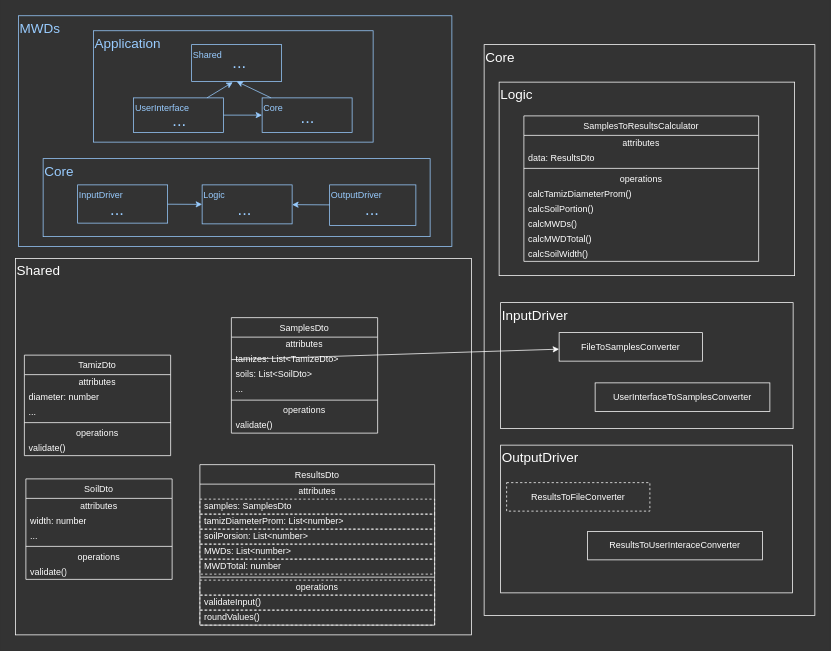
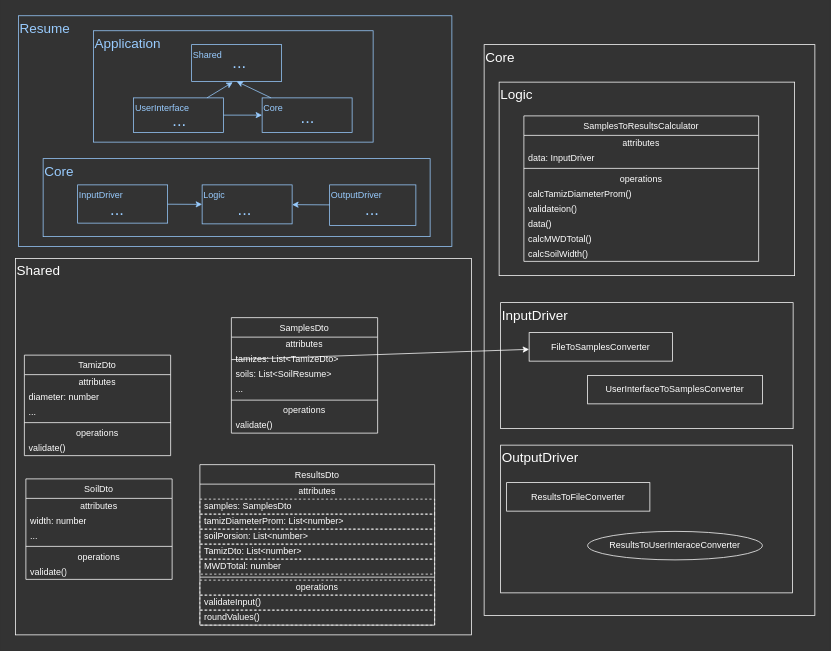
(35, 29) -> (43, 29)
(566, 158) -> (569, 158)
(567, 209) -> (558, 209)
(552, 224) -> (543, 224)
(631, 347) -> (601, 347)
(278, 375) -> (286, 375)
(683, 397) -> (675, 390)
(578, 497) -> (578, 497)
(675, 546) -> (675, 546)
(246, 552) -> (255, 552)
